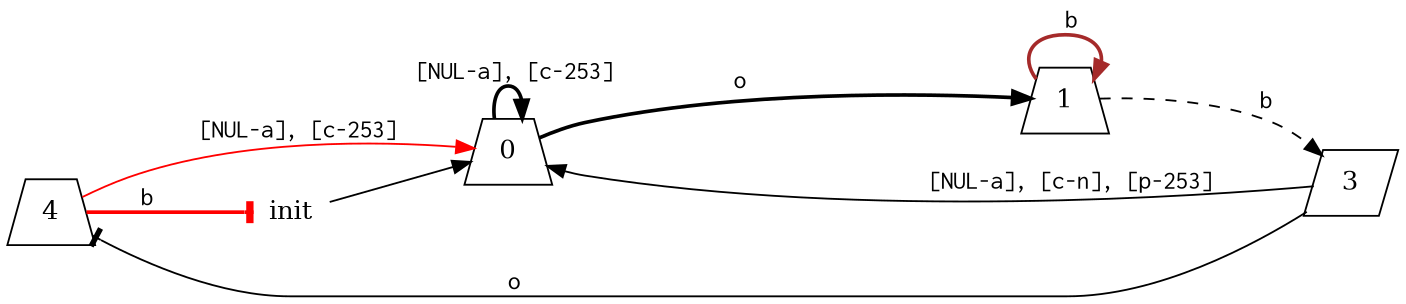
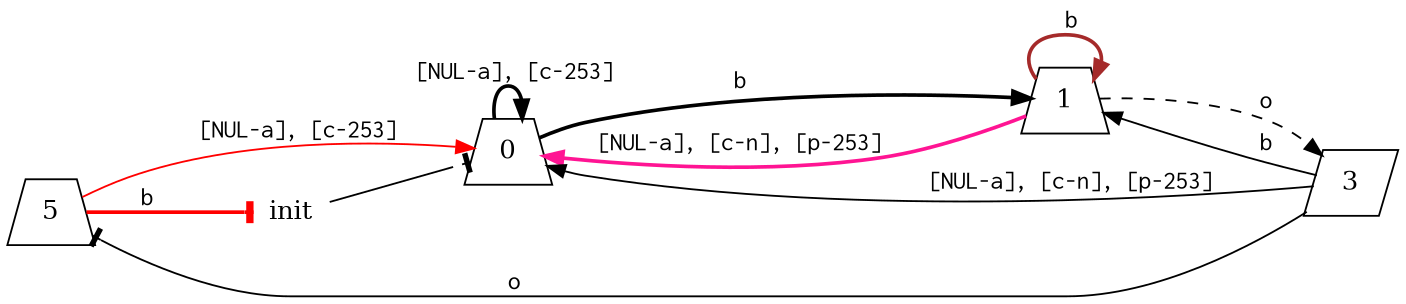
(734, 81) -> (734, 81)
(1260, 102) -> (1260, 102)
none -> (1218, 149)
none -> (798, 166)
(391, 184) -> (391, 184)
(51, 212) -> (51, 212)
